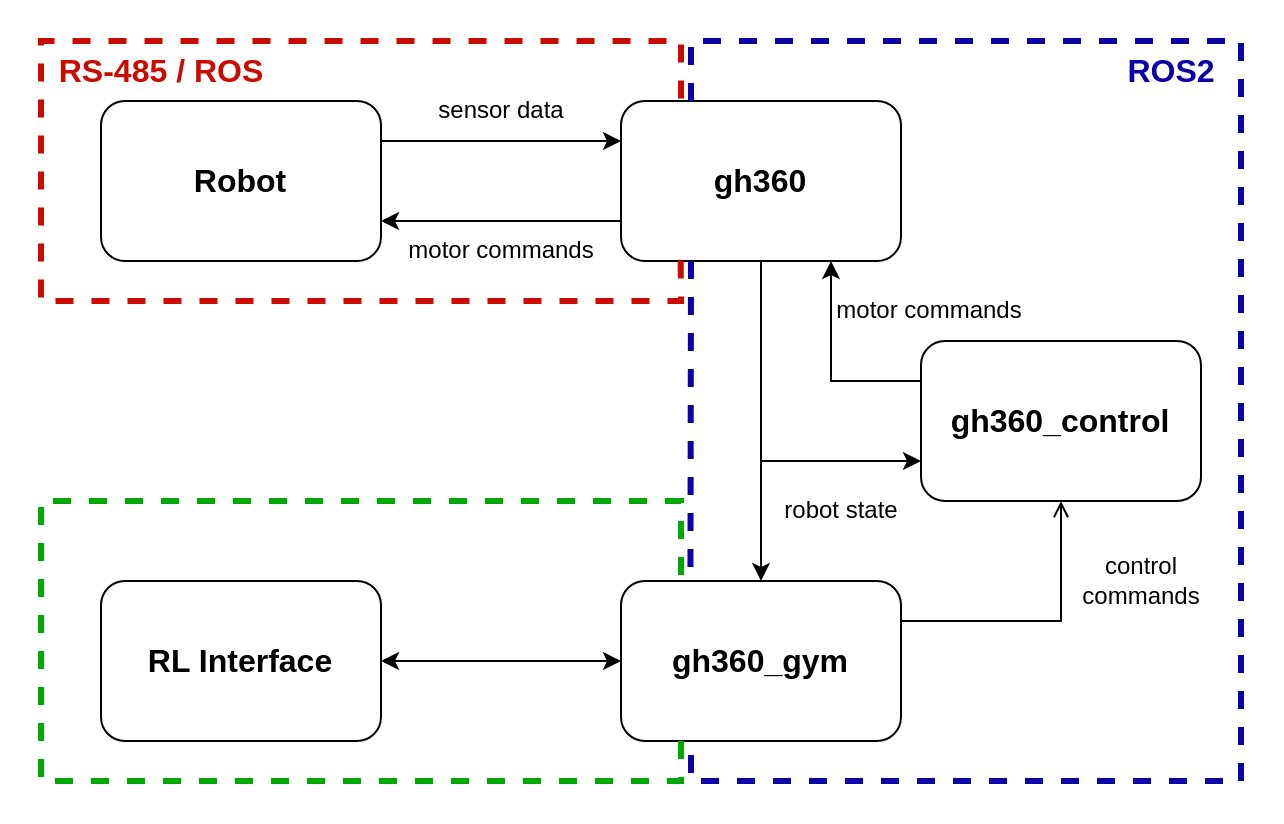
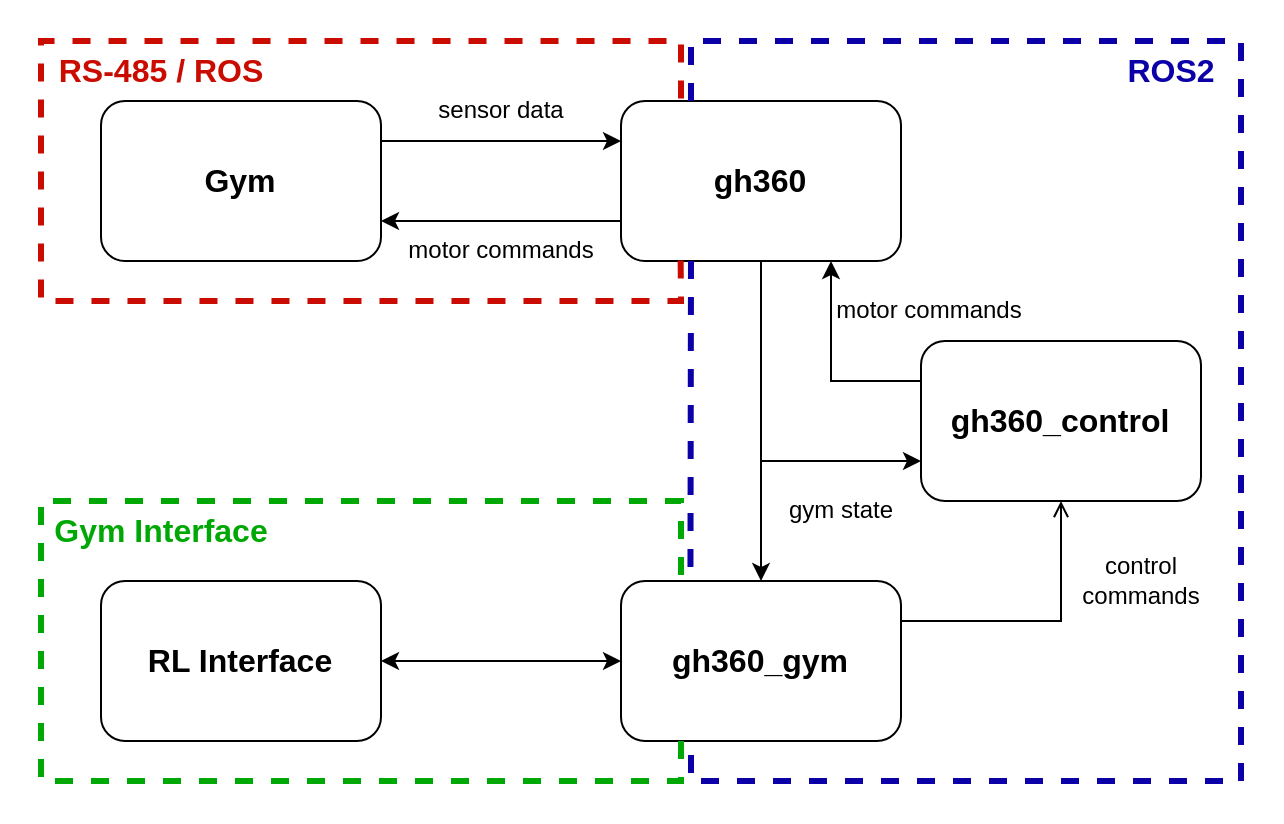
(241, 181) -> (241, 181)
(842, 511) -> (842, 511)
none -> (161, 531)
